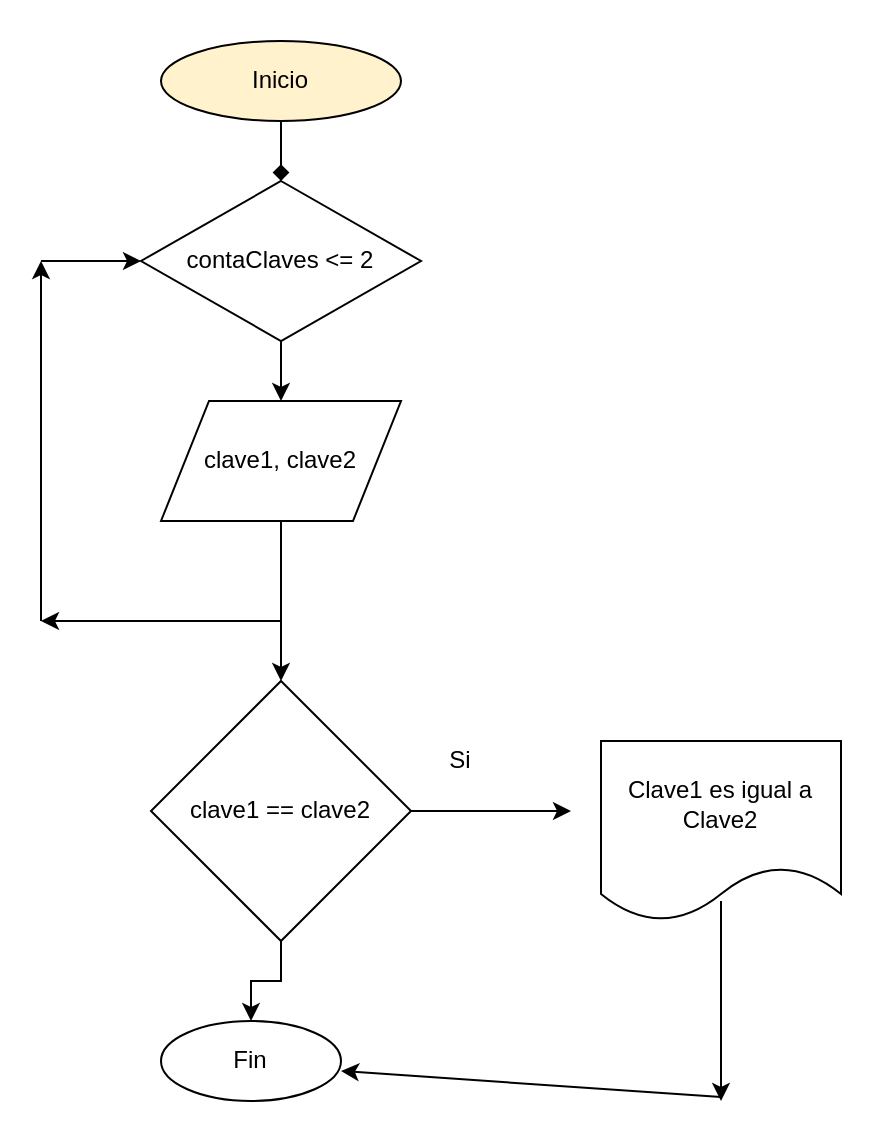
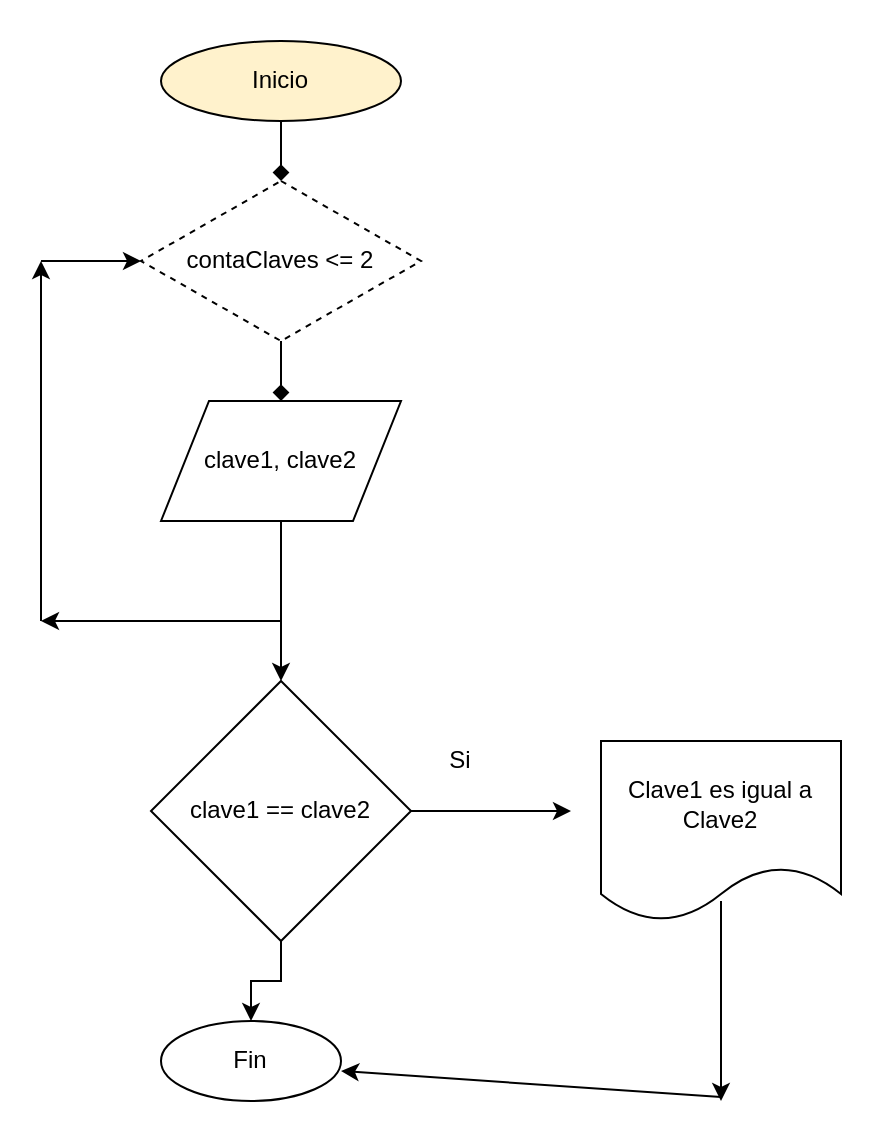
(281, 261) -> (281, 261)
(281, 386) -> (281, 385)
